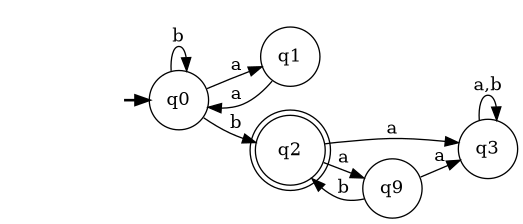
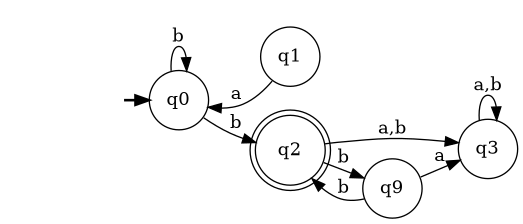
(228, 80) -> none
(392, 129) -> (392, 129)
(344, 158) -> (344, 158)
